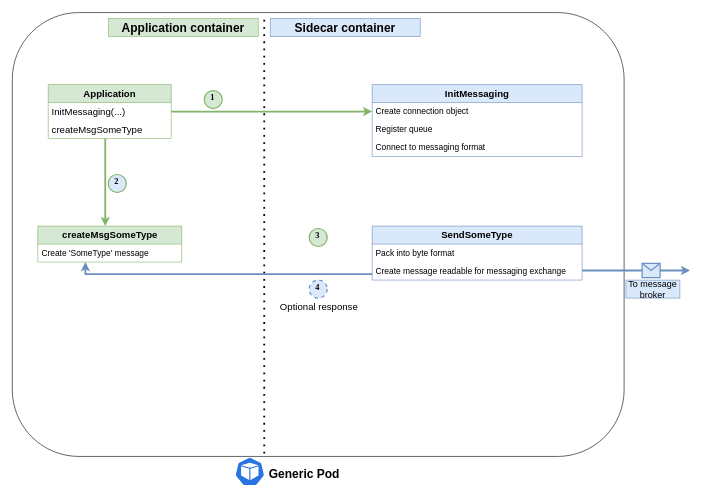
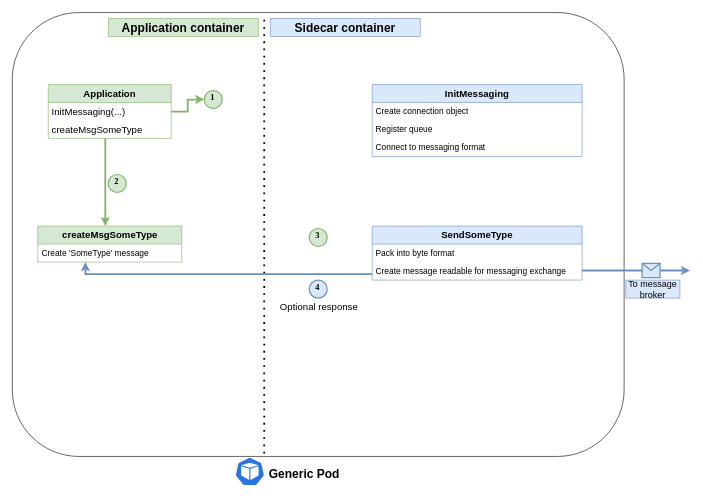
(276, 111) -> (188, 102)
(117, 183) -> (117, 183)
(318, 289) -> (318, 289)
